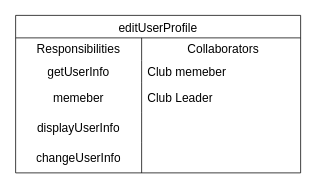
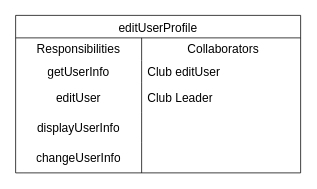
(185, 72) -> (186, 72)
(78, 98) -> (78, 98)
